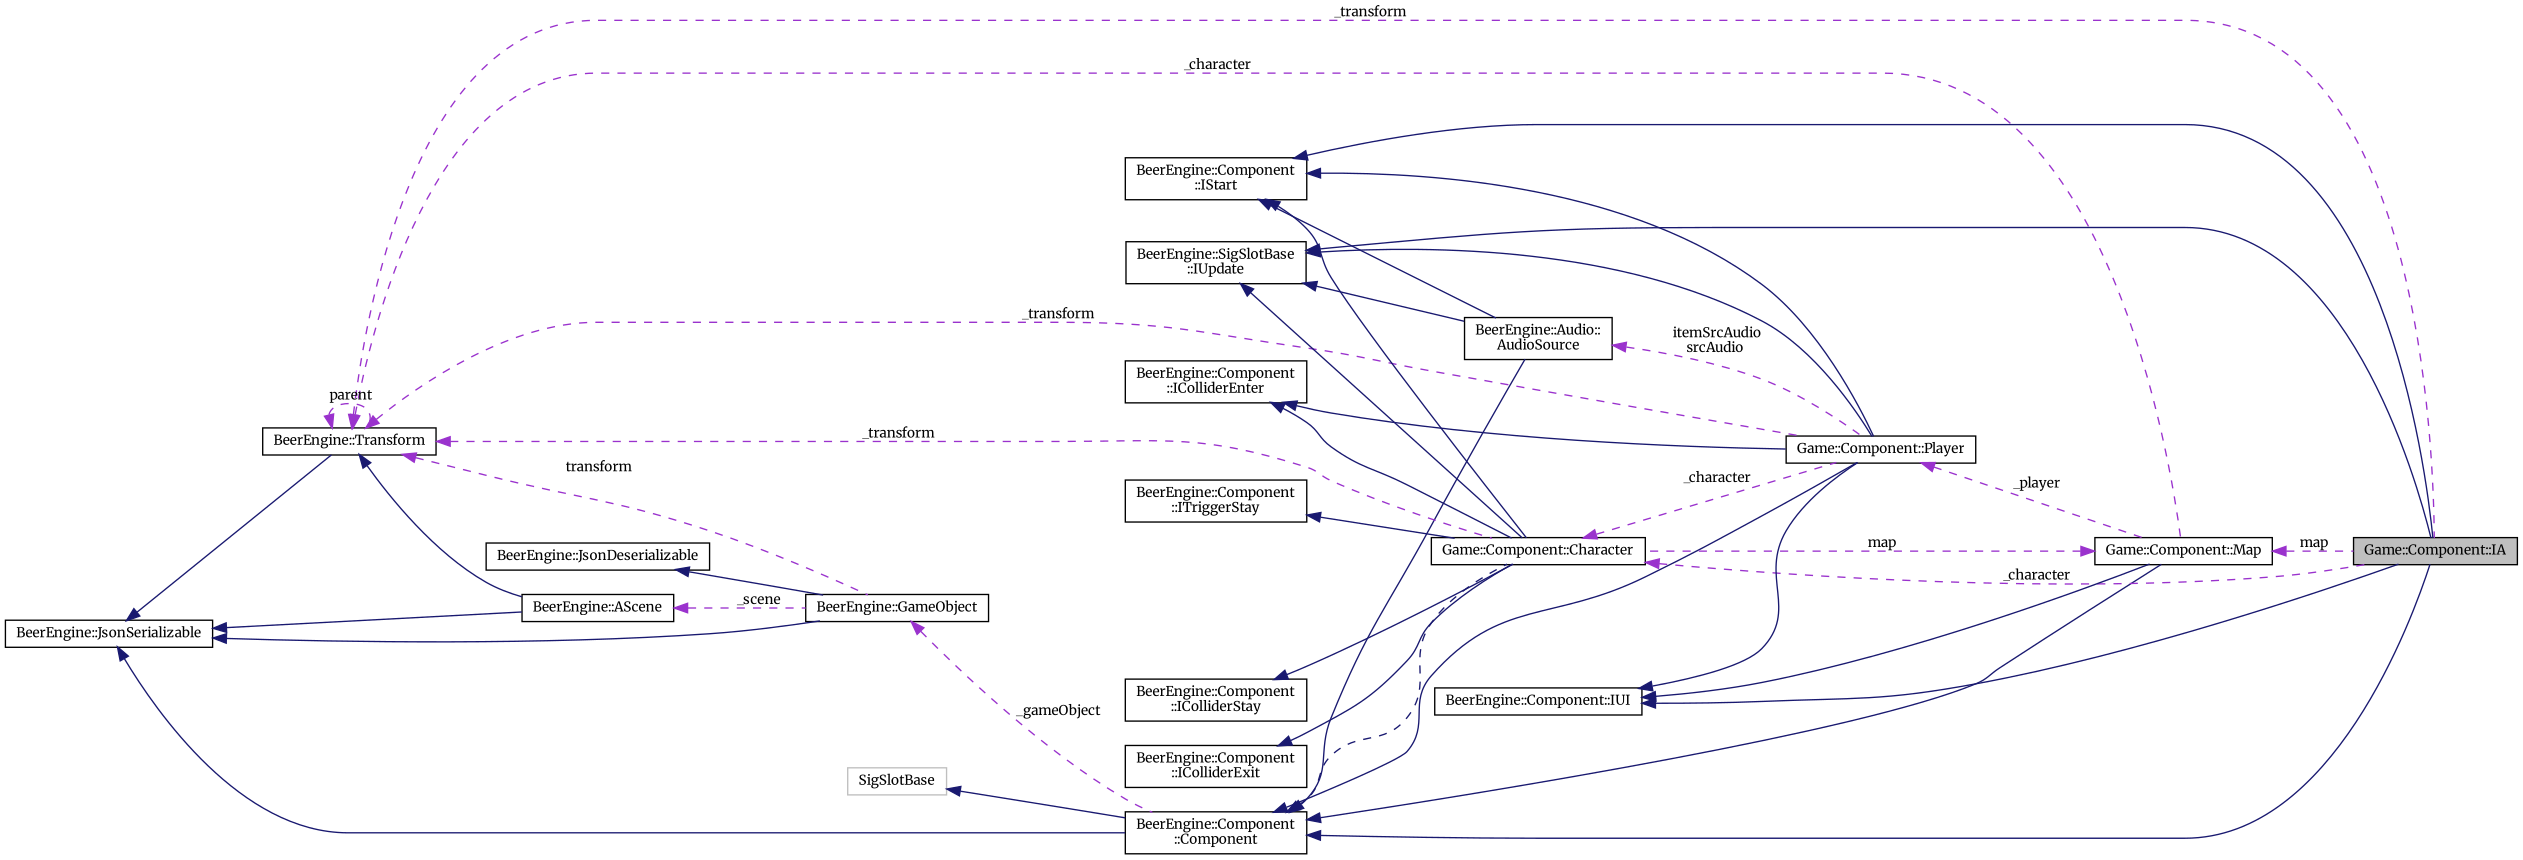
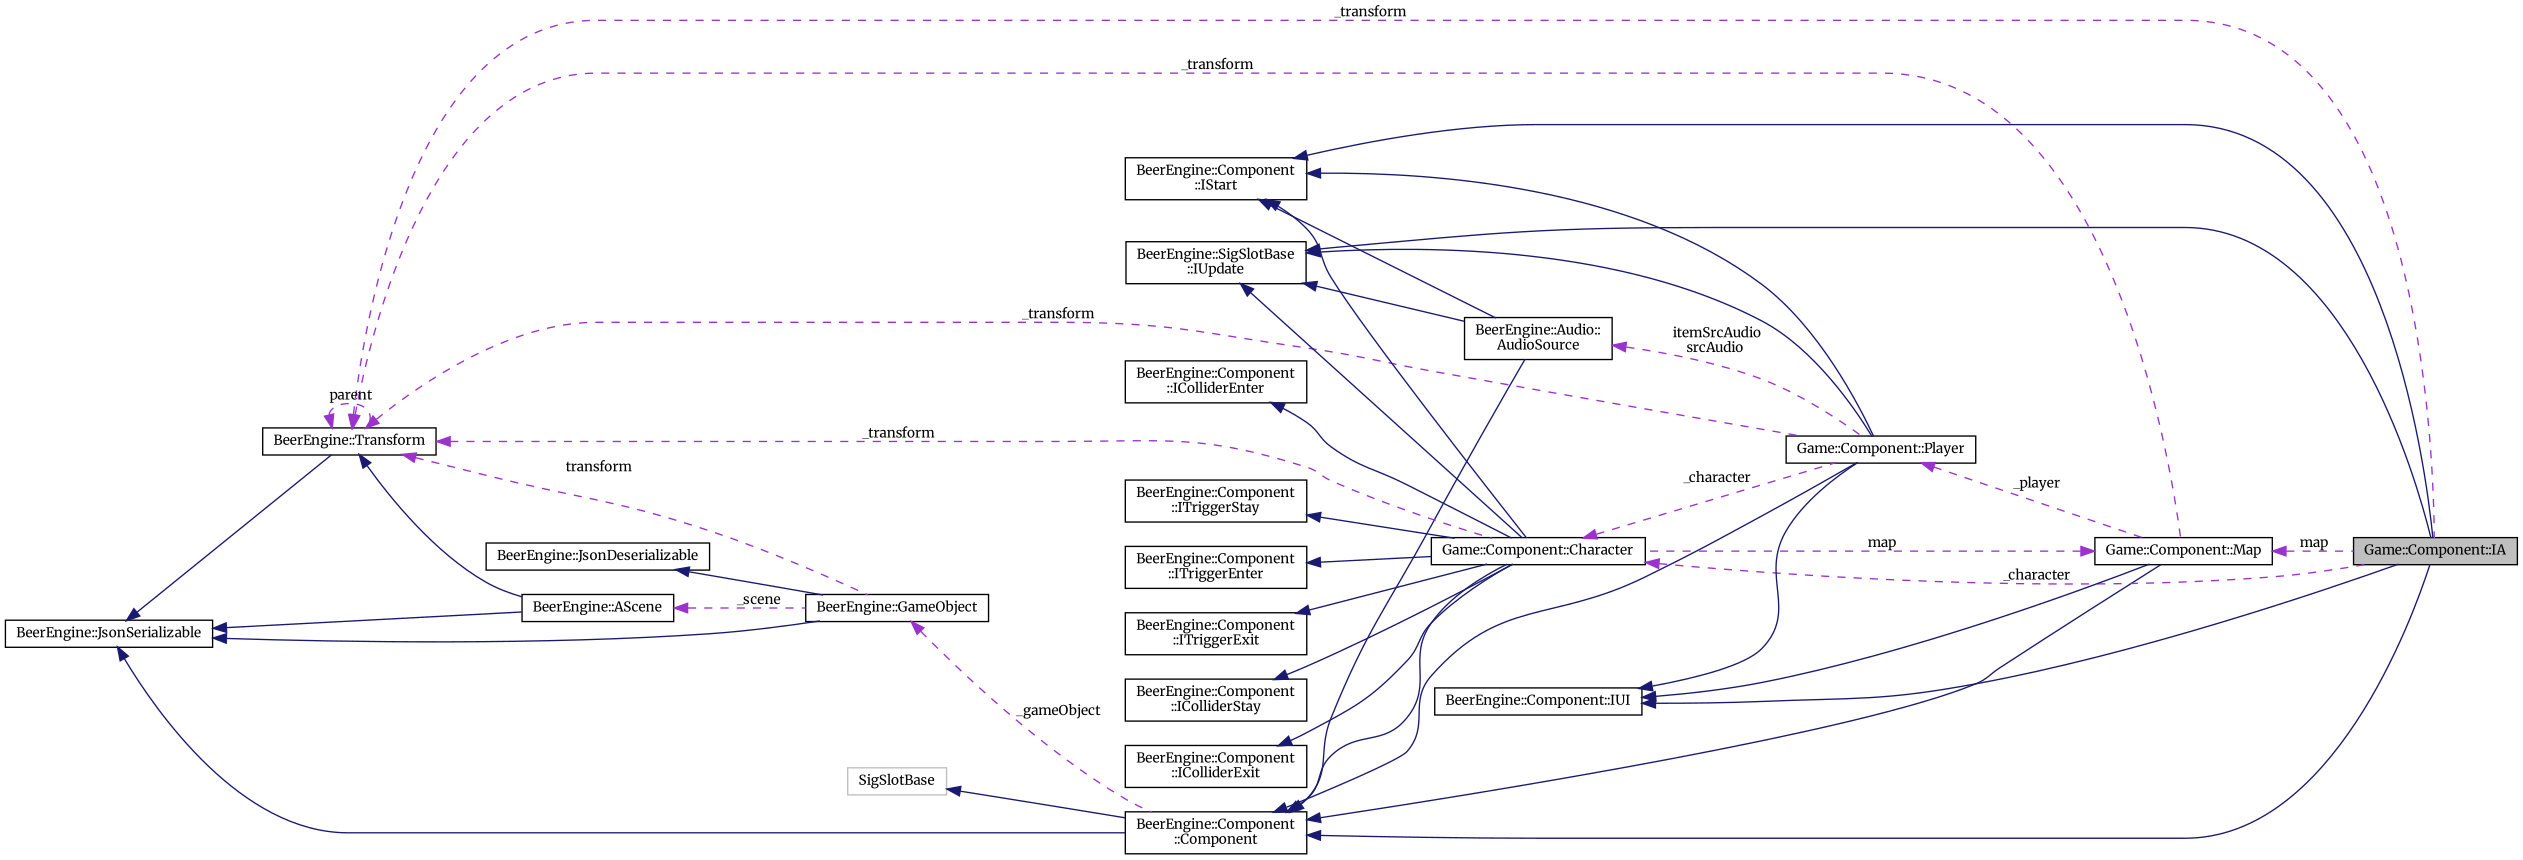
(1216, 66) -> (1216, 66)
(1540, 437) -> none
none -> (1216, 567)
none -> (1216, 634)
(1411, 711) -> (1411, 711)
